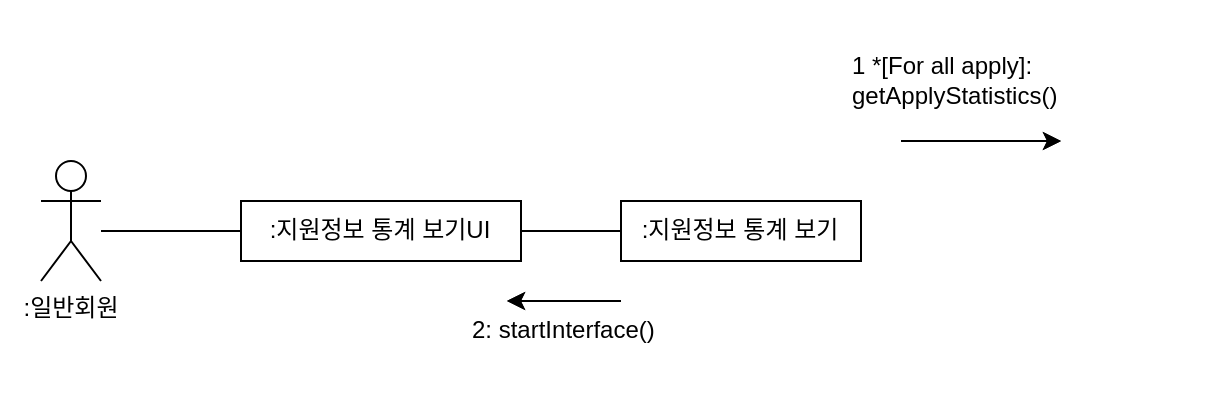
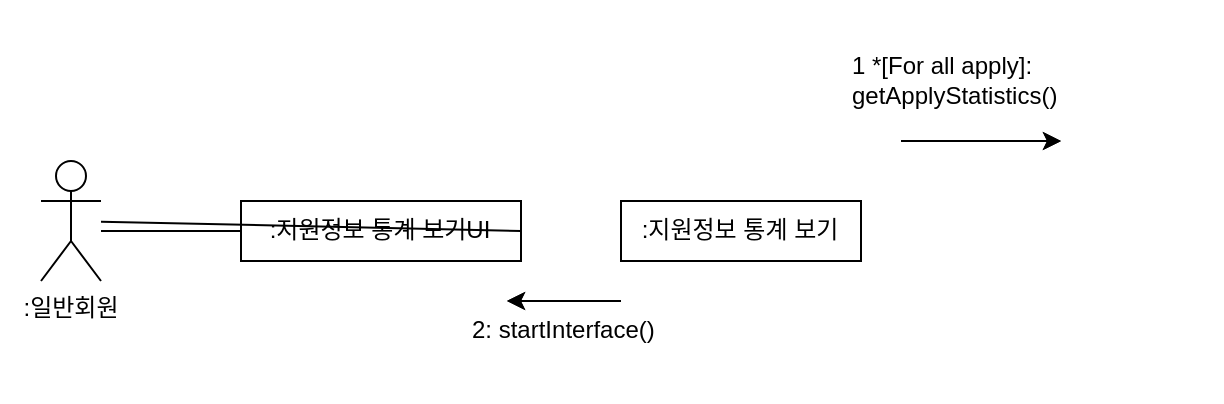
(571, 231) -> (311, 226)
